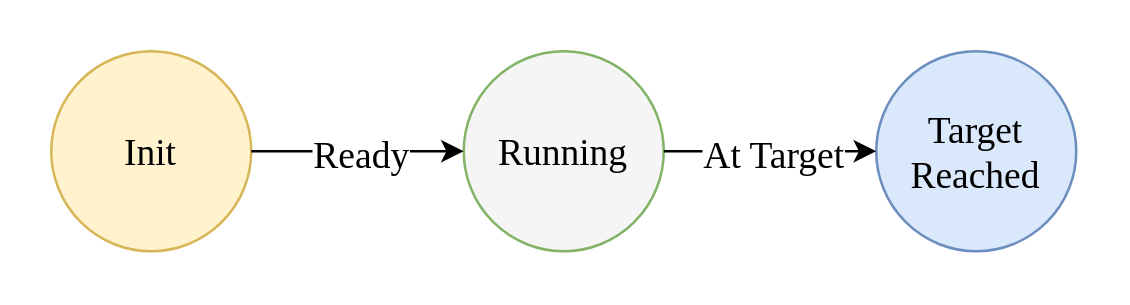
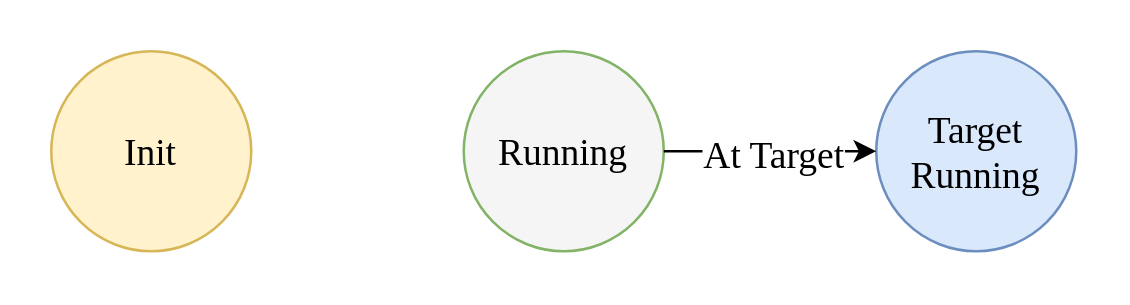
(350, 151) -> none
(976, 151) -> (976, 151)
